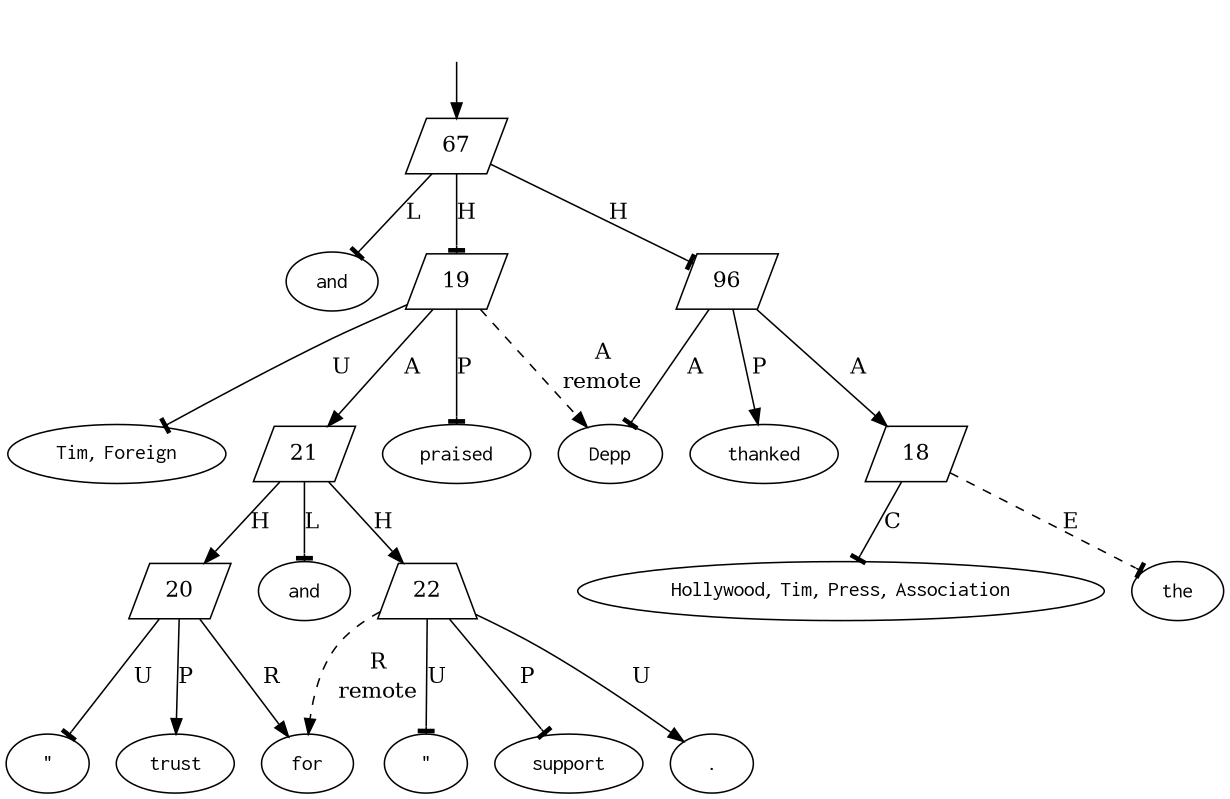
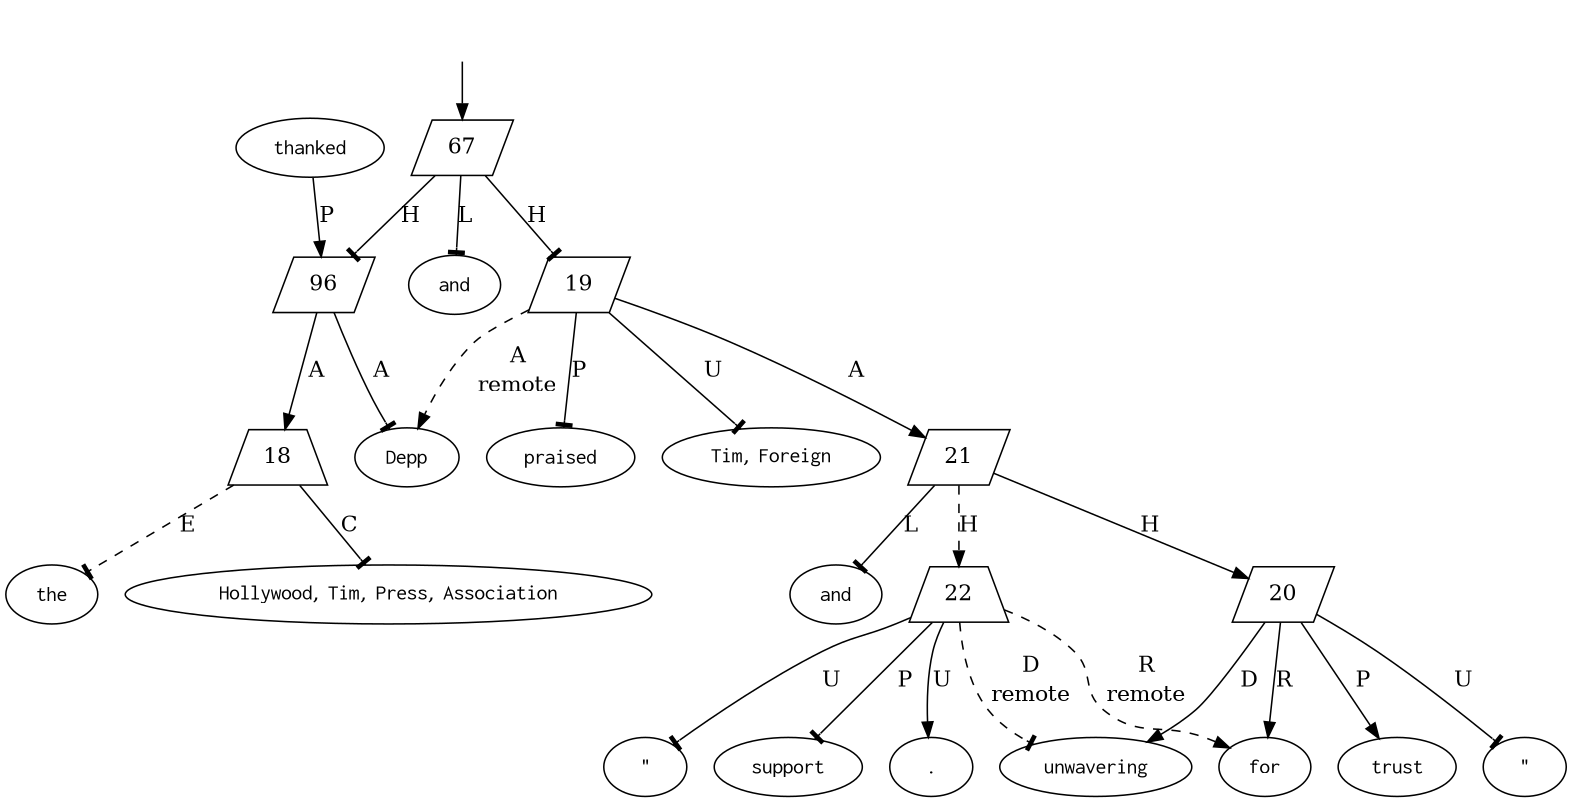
(744, 359) -> (316, 209)
(916, 454) -> (278, 457)
(361, 517) -> (959, 518)
none -> (1096, 767)
